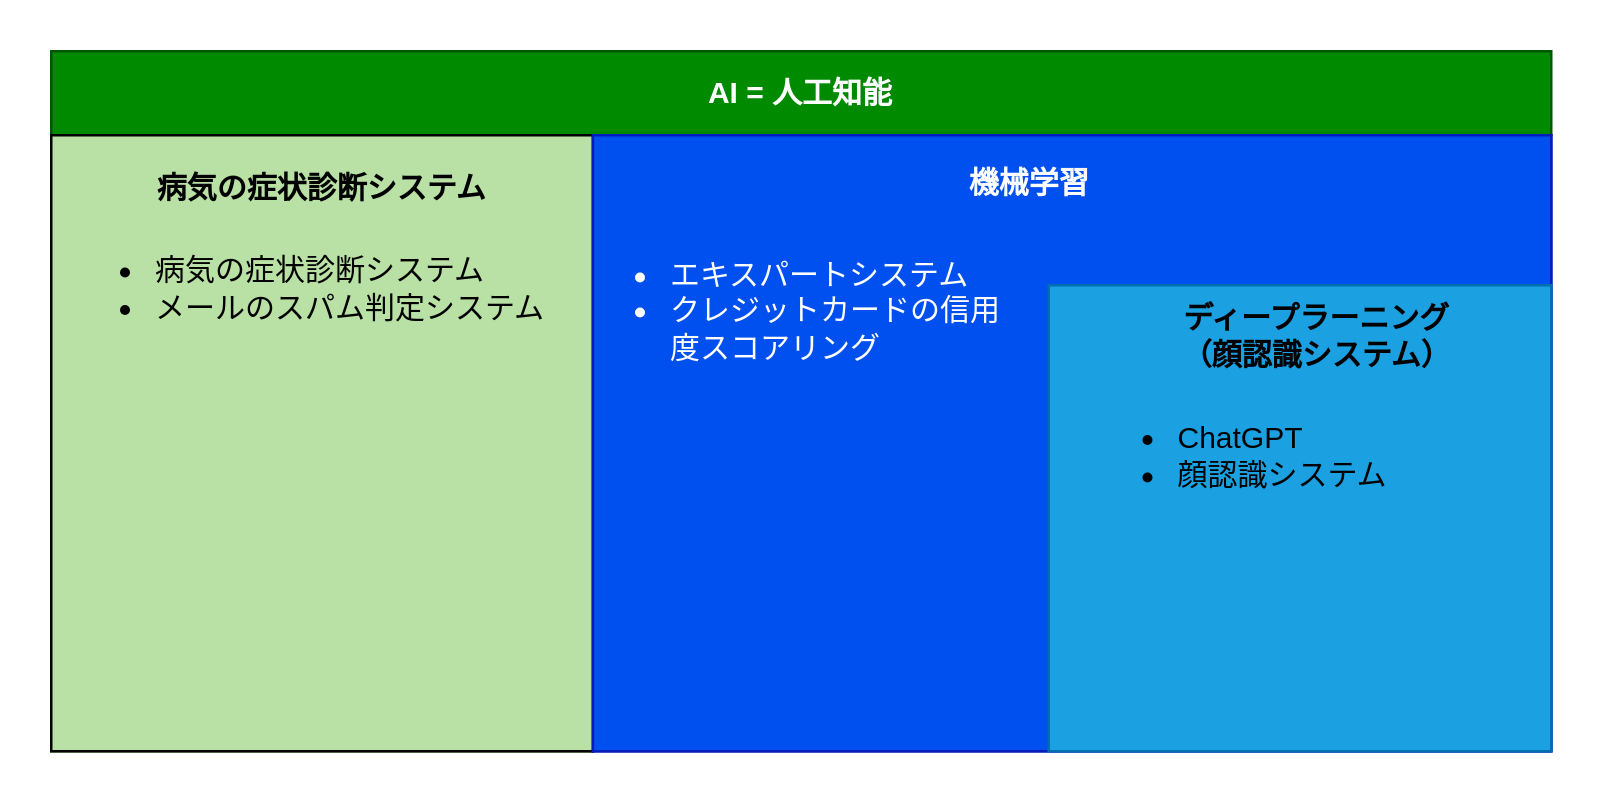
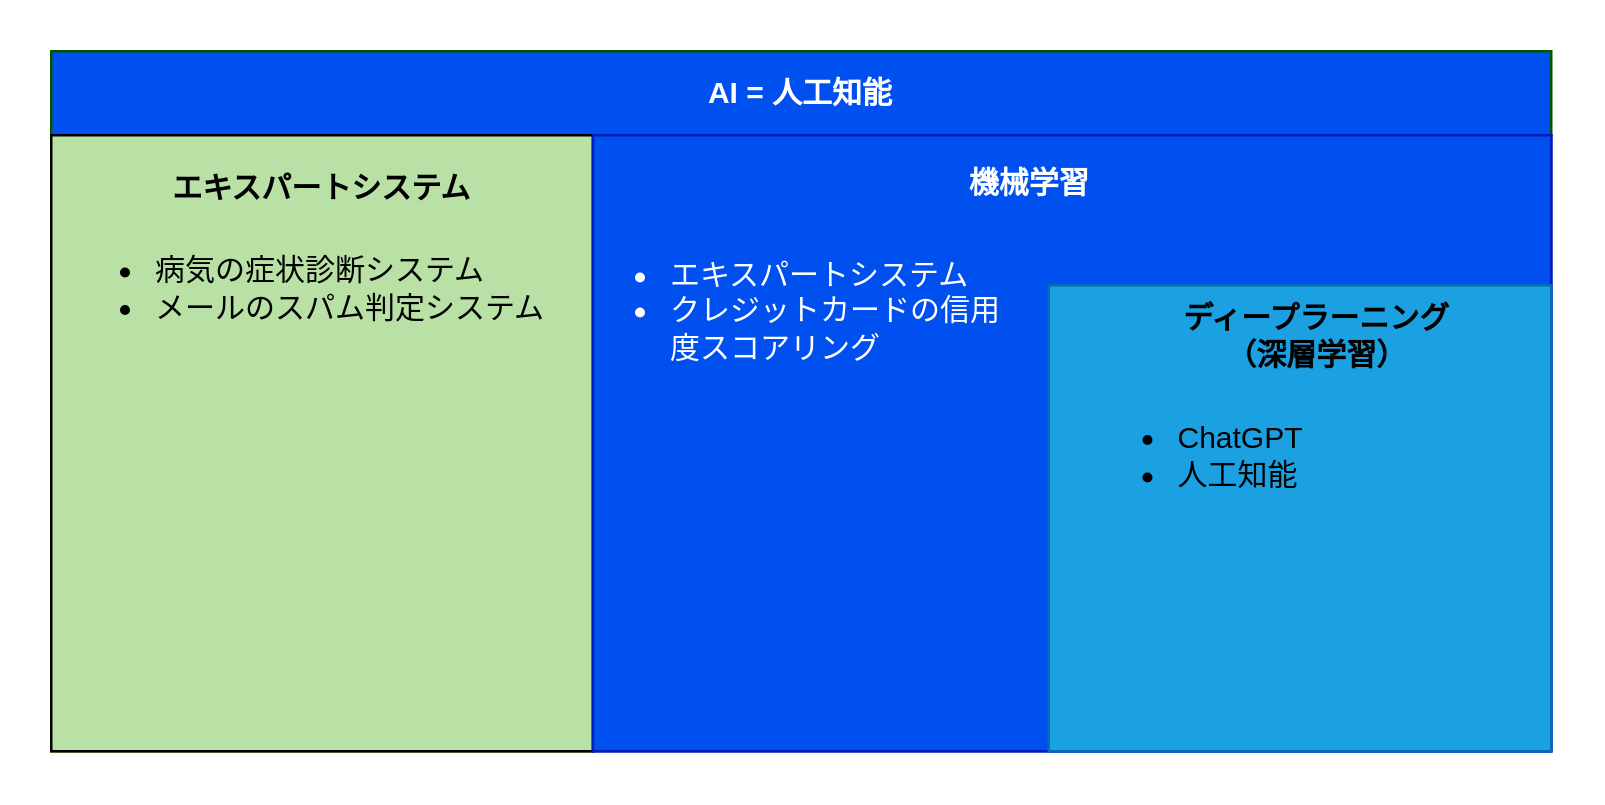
(801, 93) -> (801, 93)
(323, 189) -> (323, 189)
(1318, 336) -> (1318, 336)
(1184, 456) -> (1139, 456)
